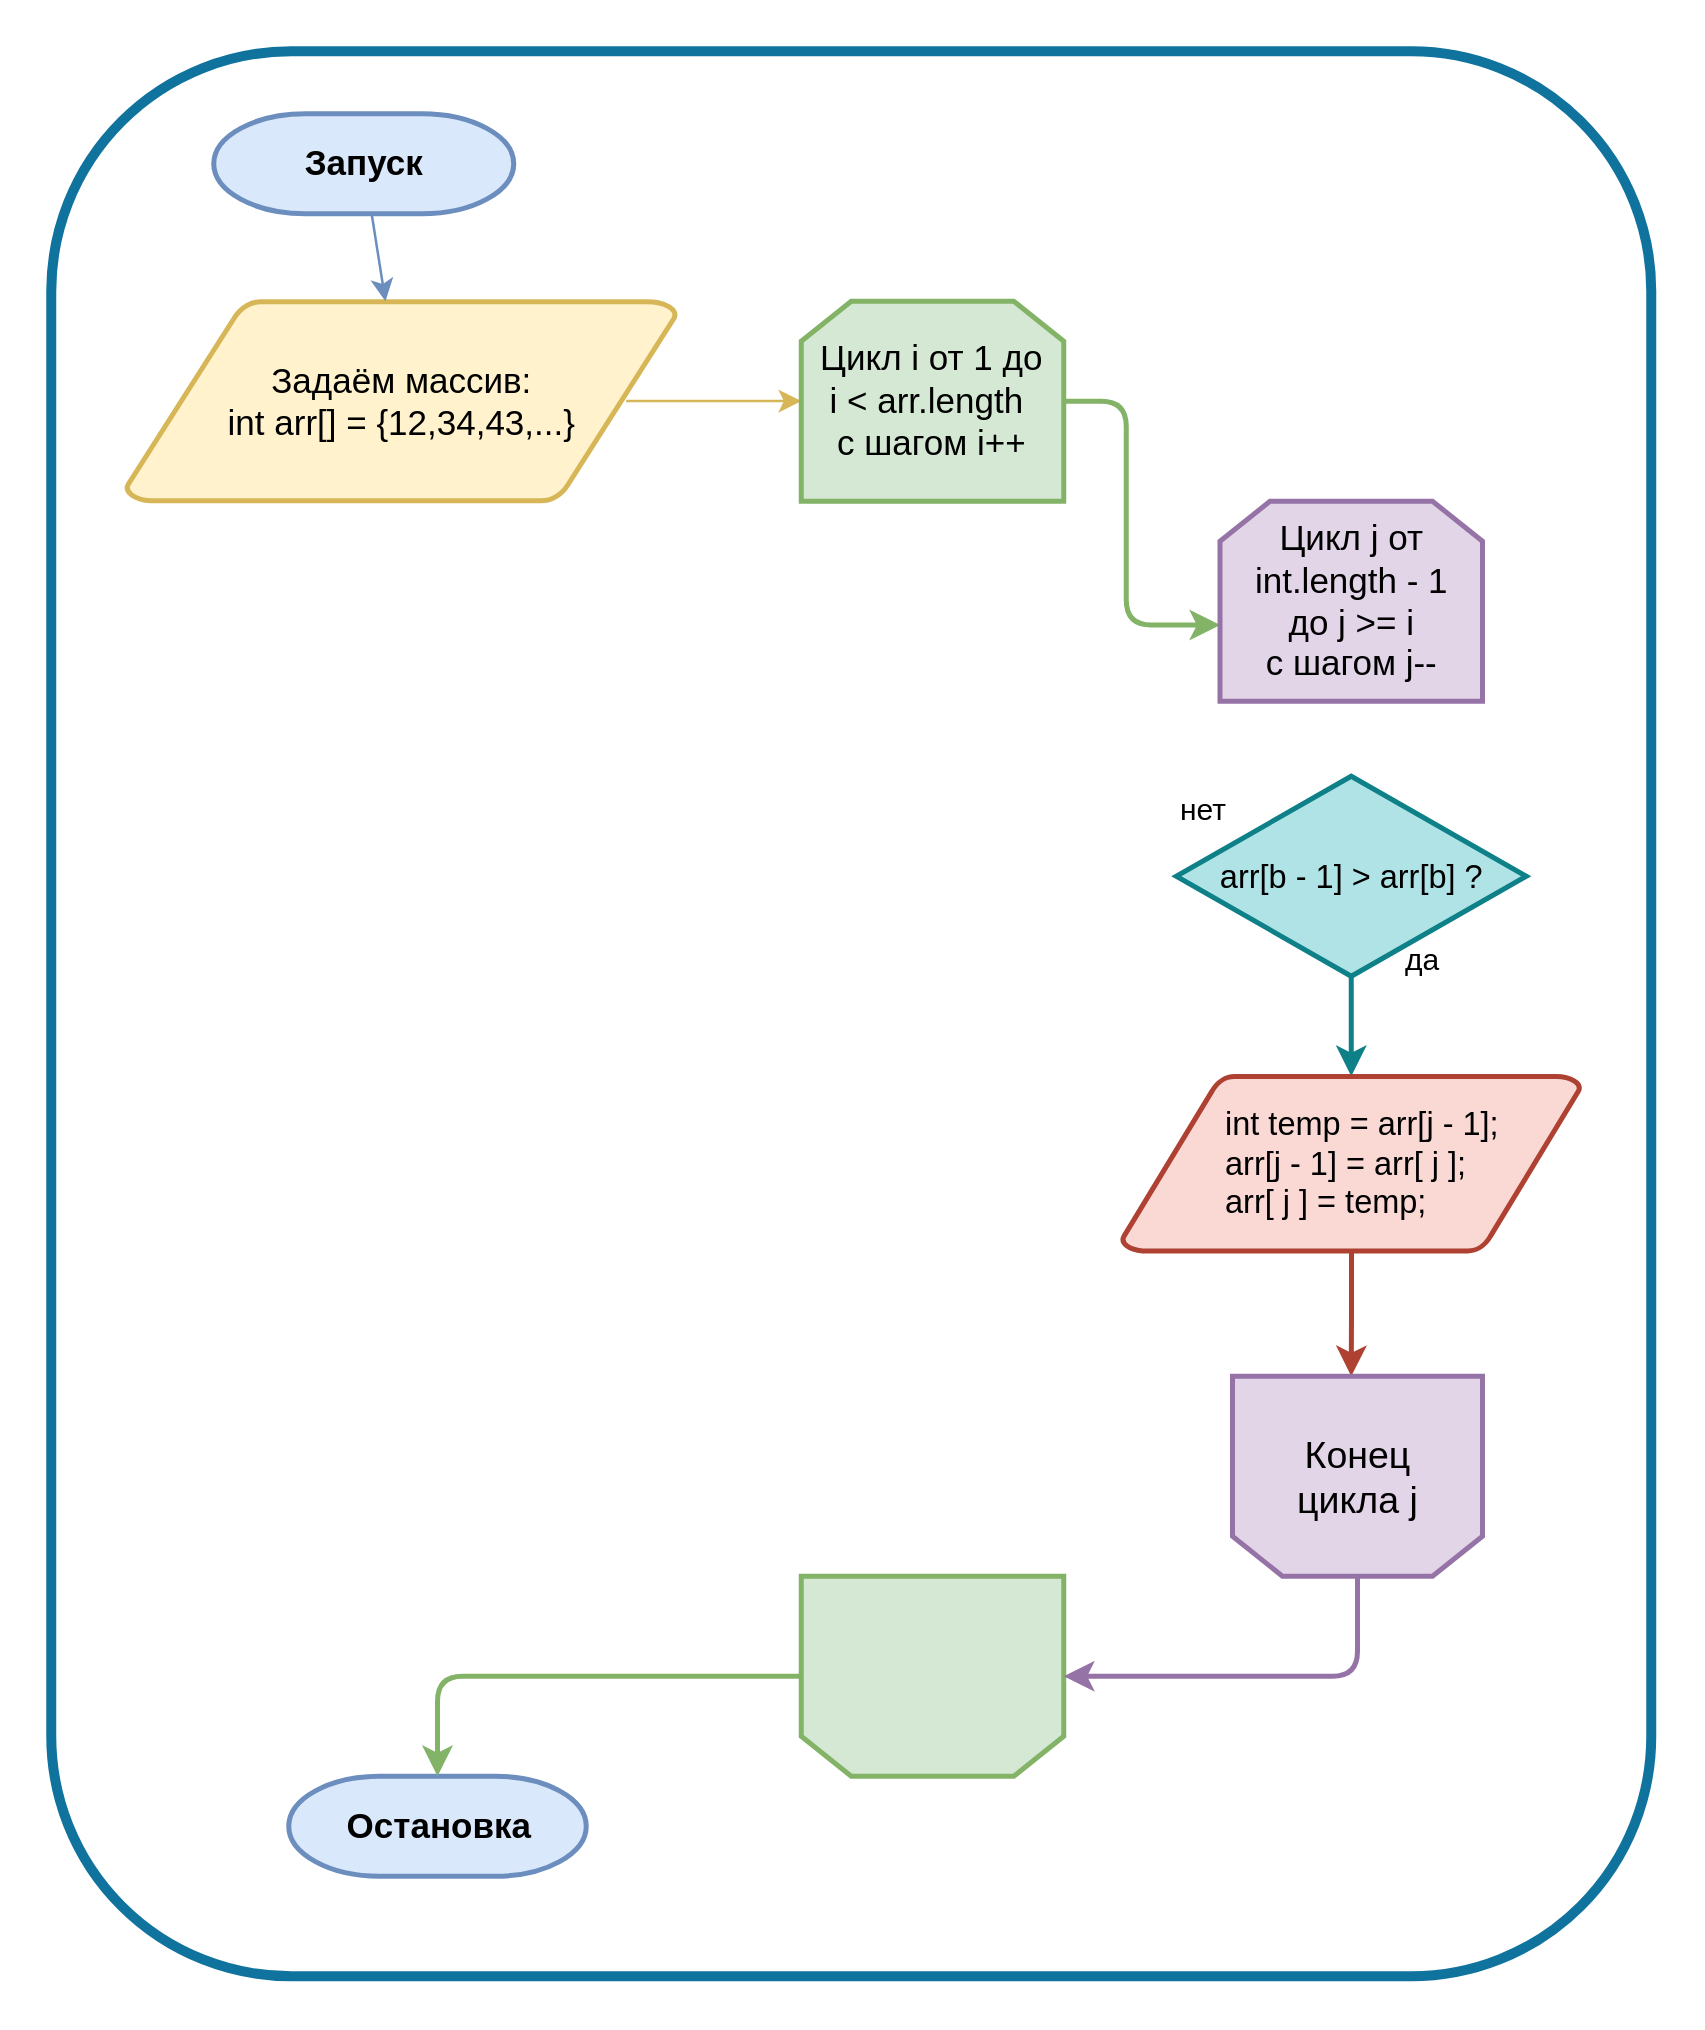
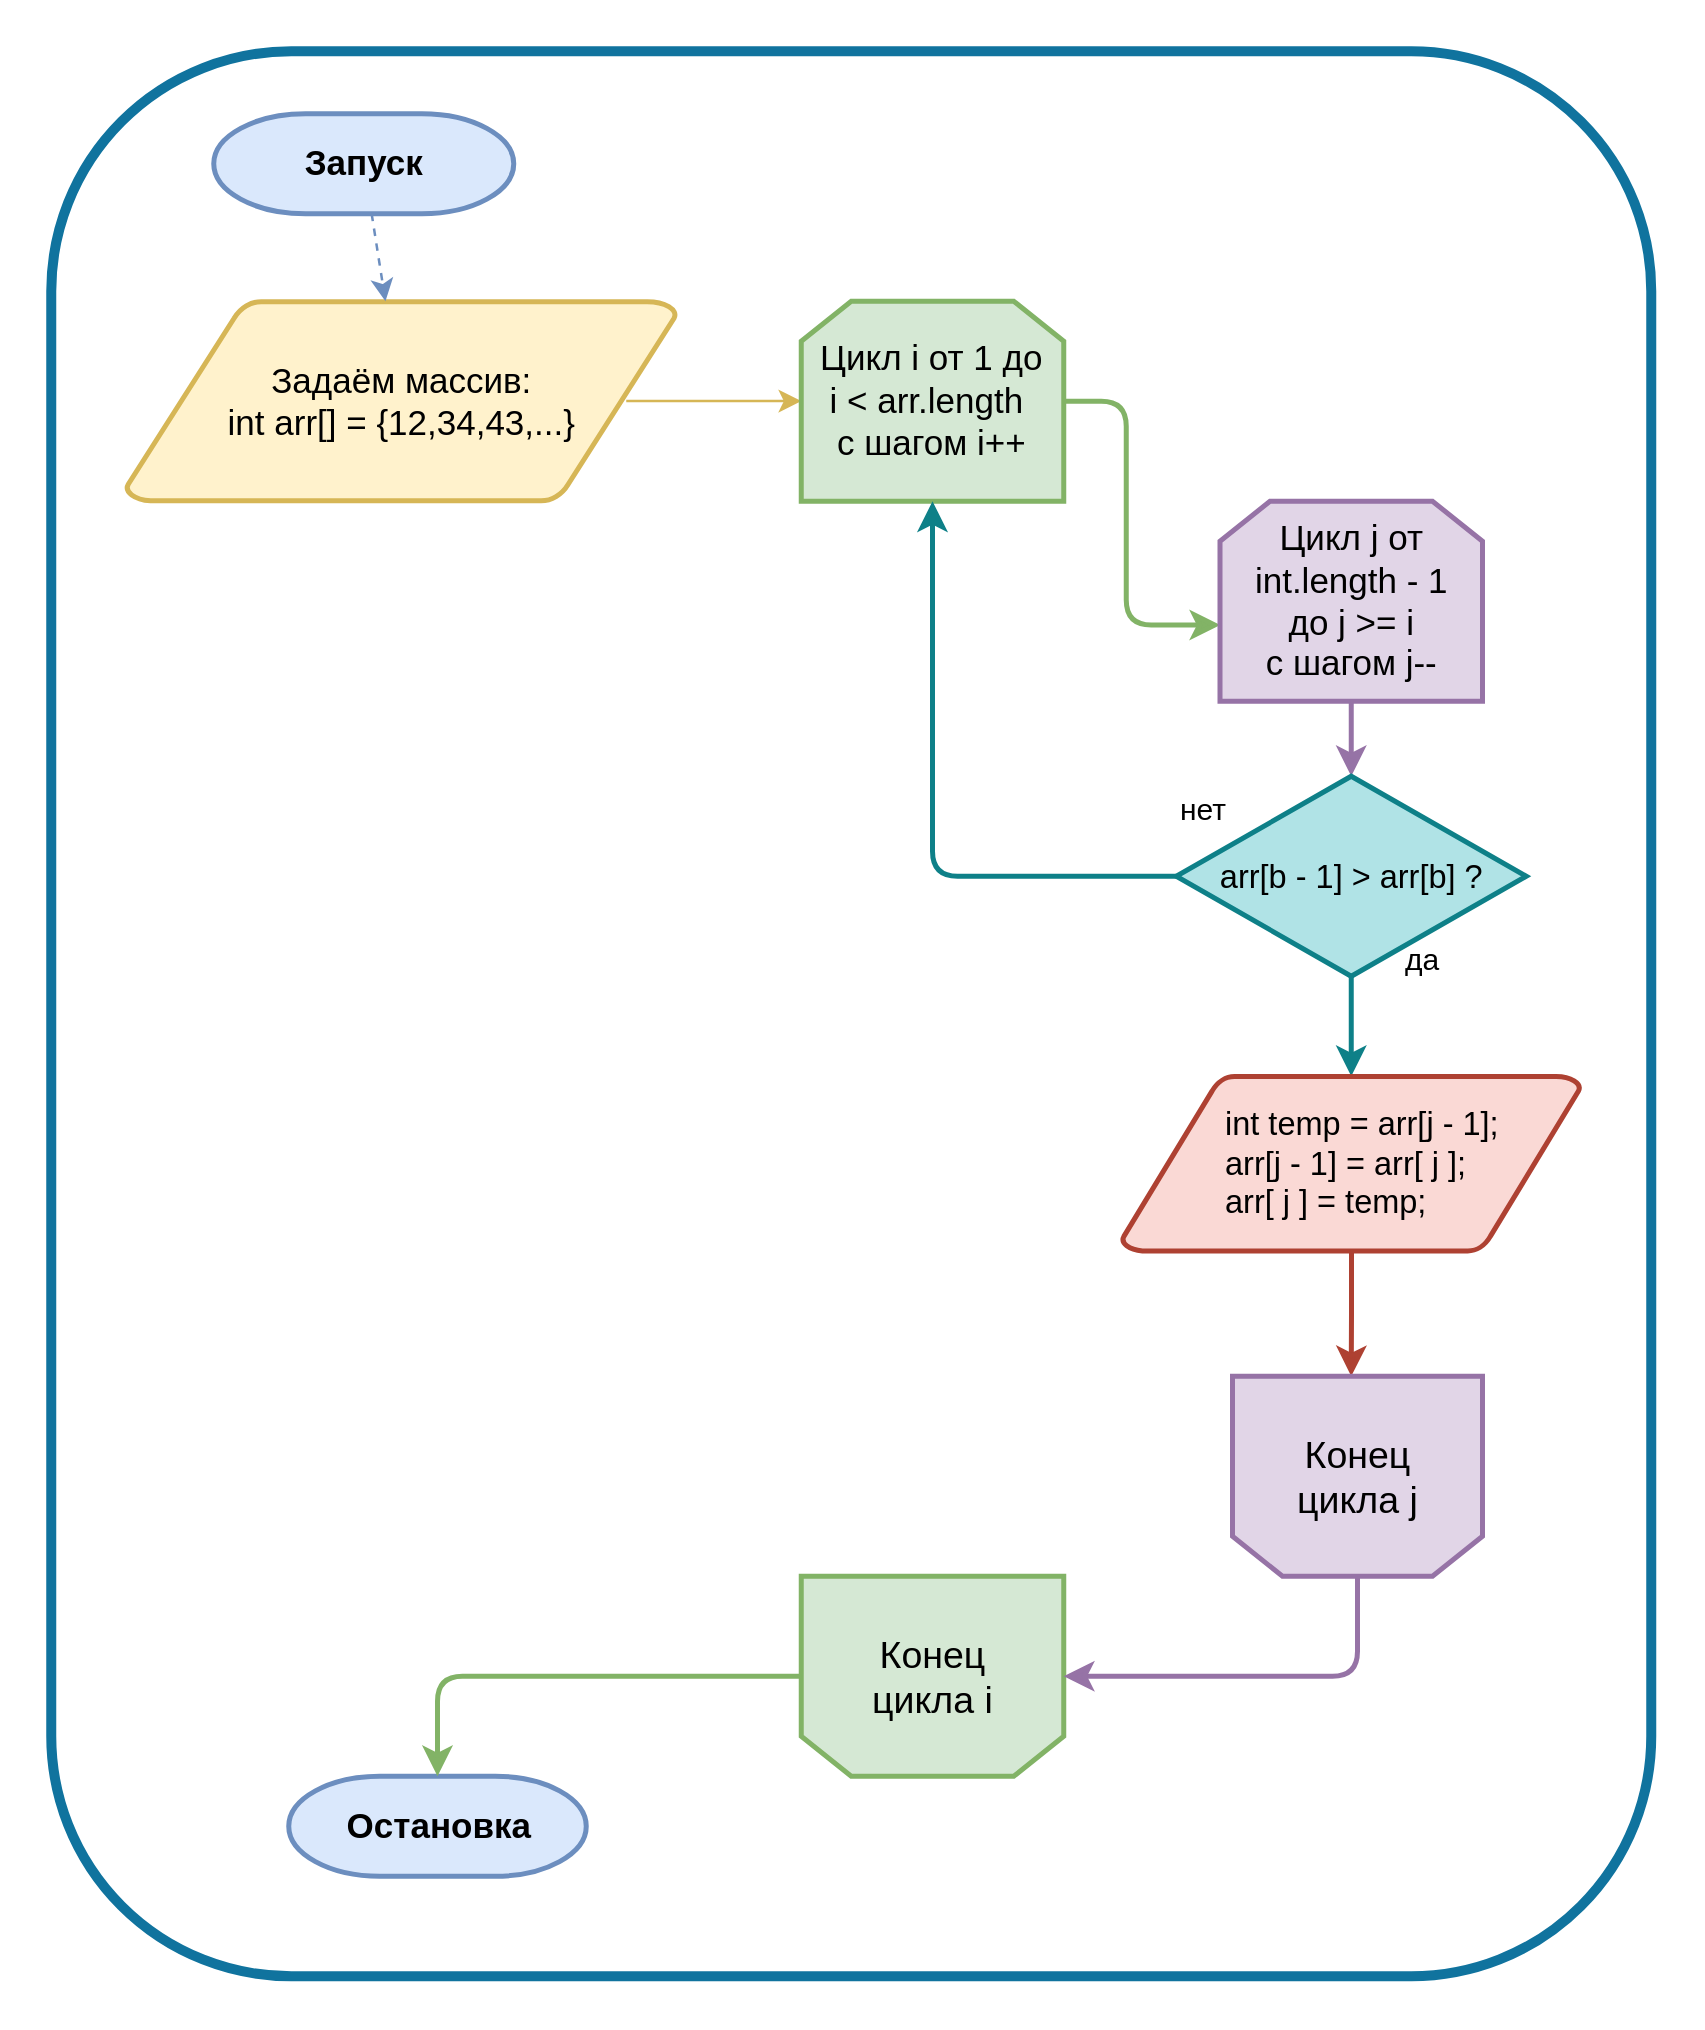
(378, 252) -> (378, 252)
none -> (1351, 728)
none -> (933, 813)
none -> (933, 1676)
